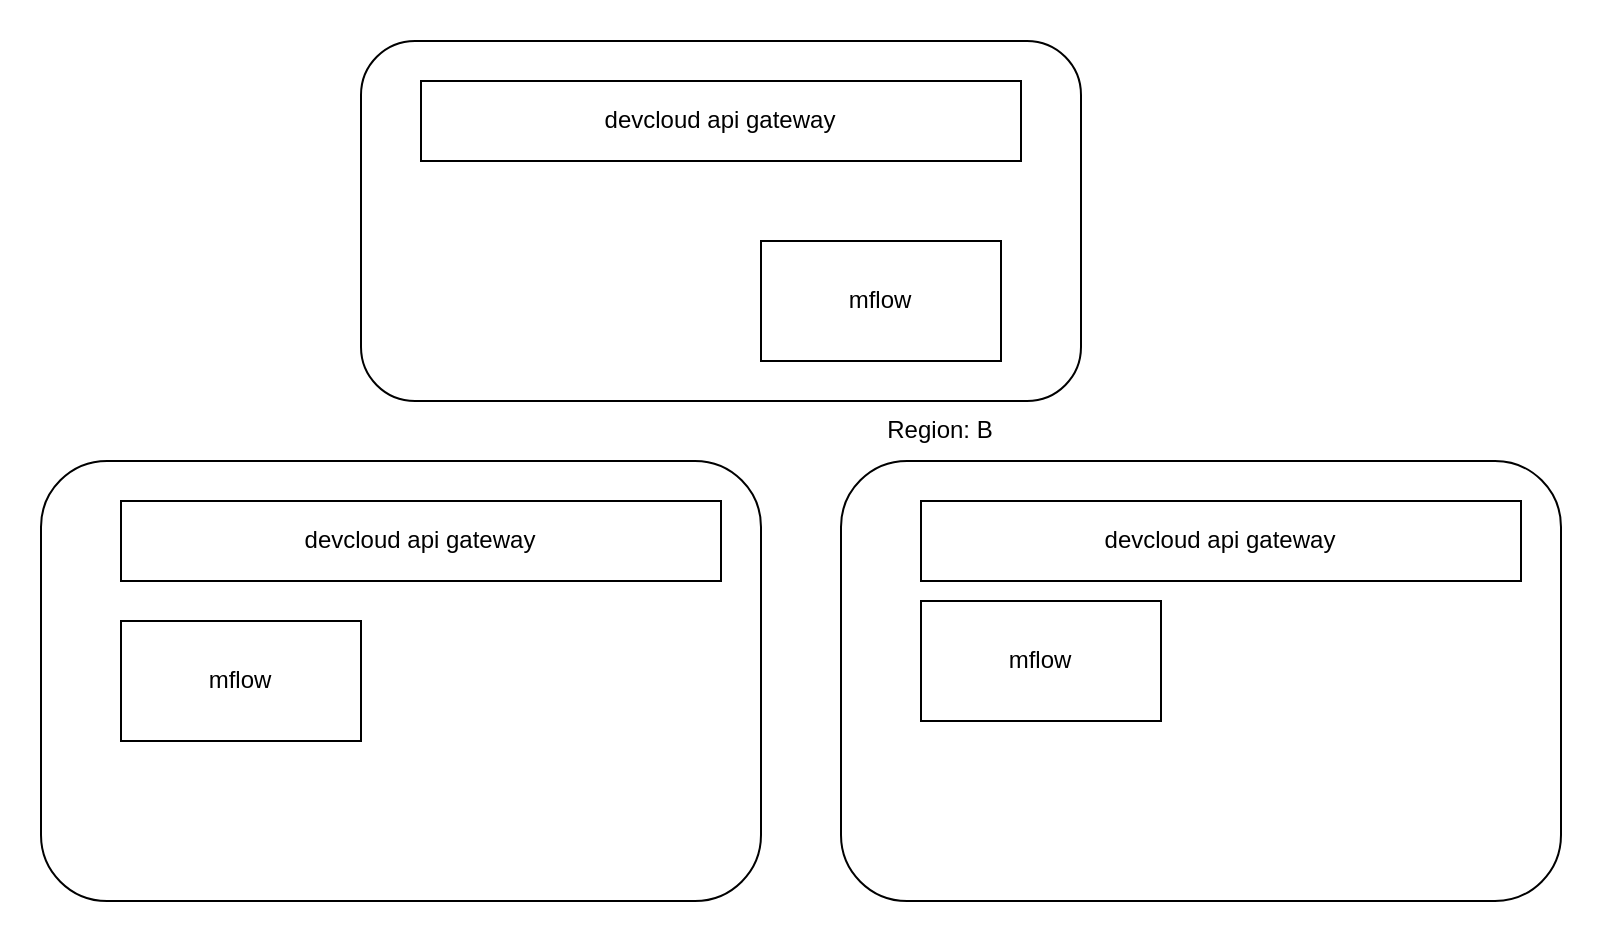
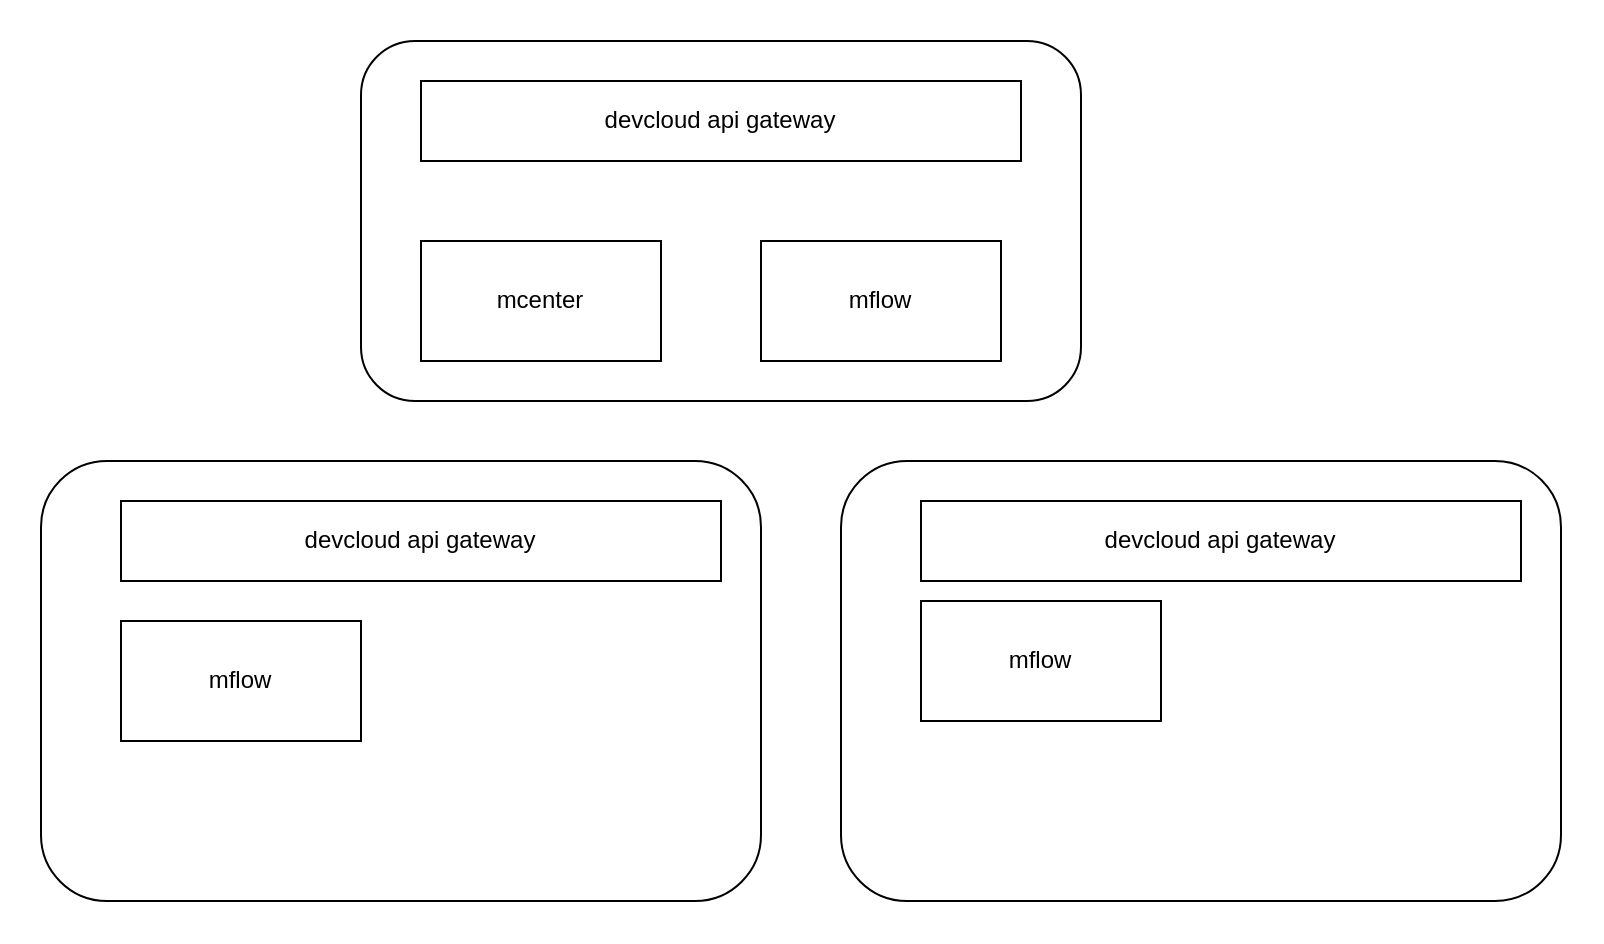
none -> (541, 301)
(941, 431) -> none
